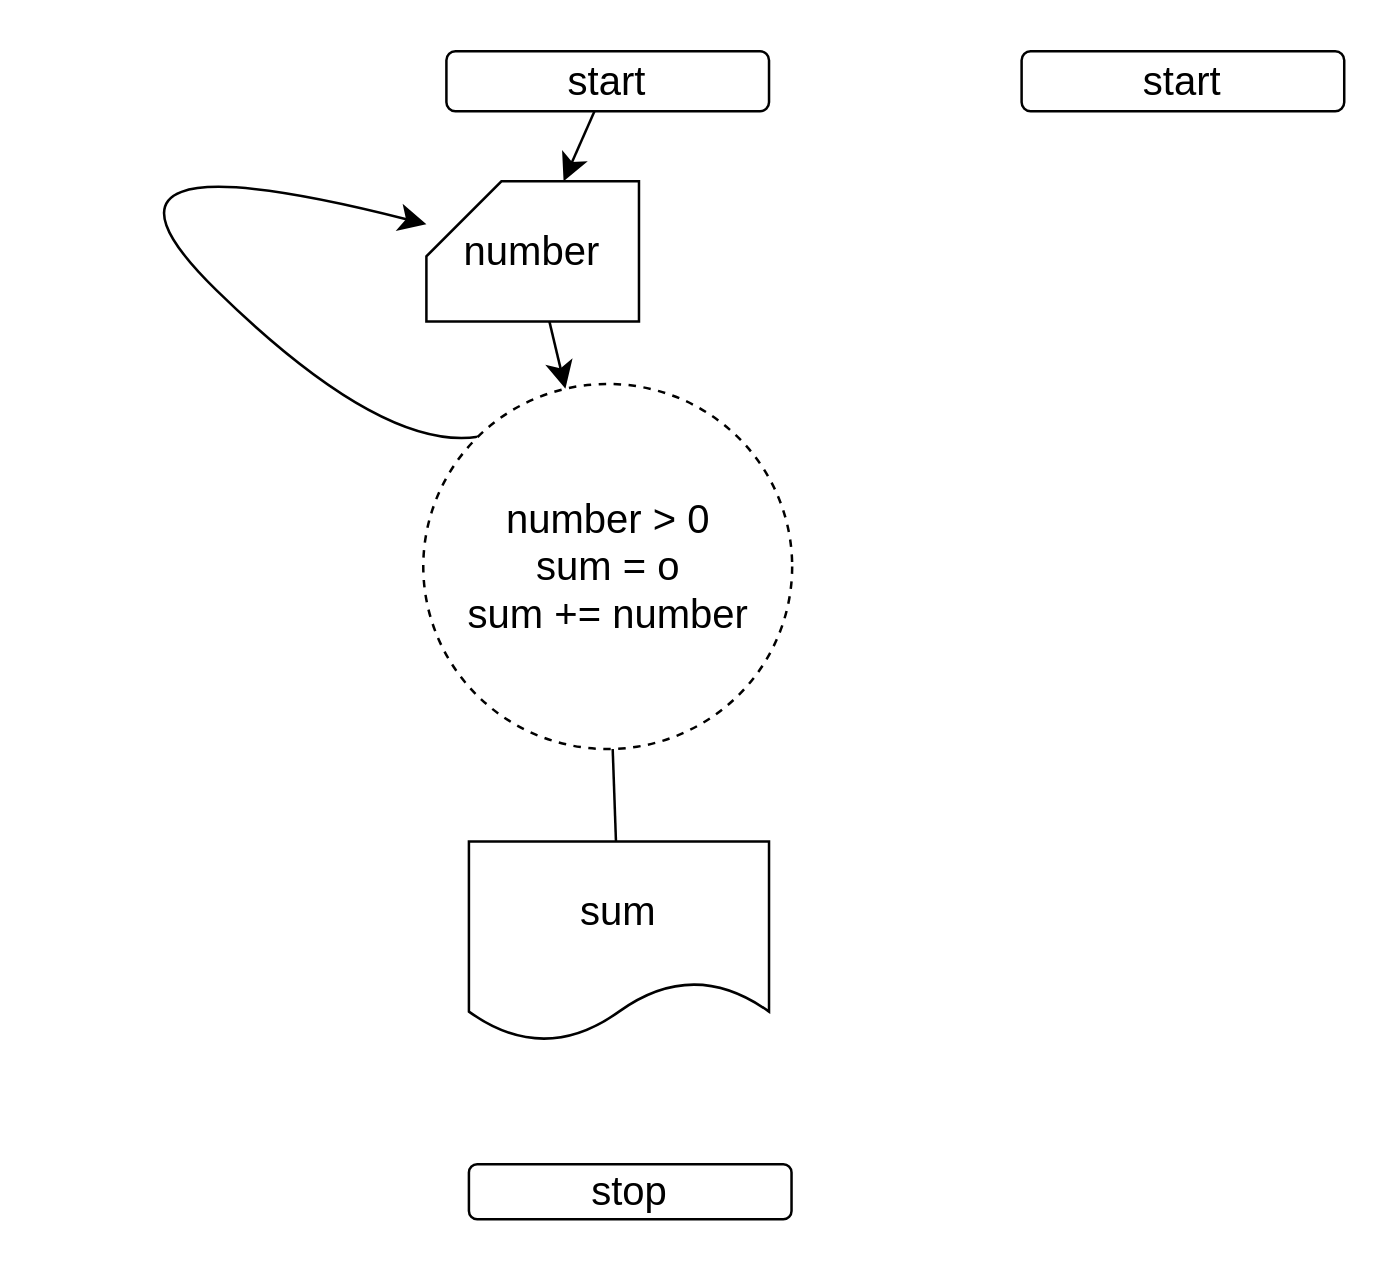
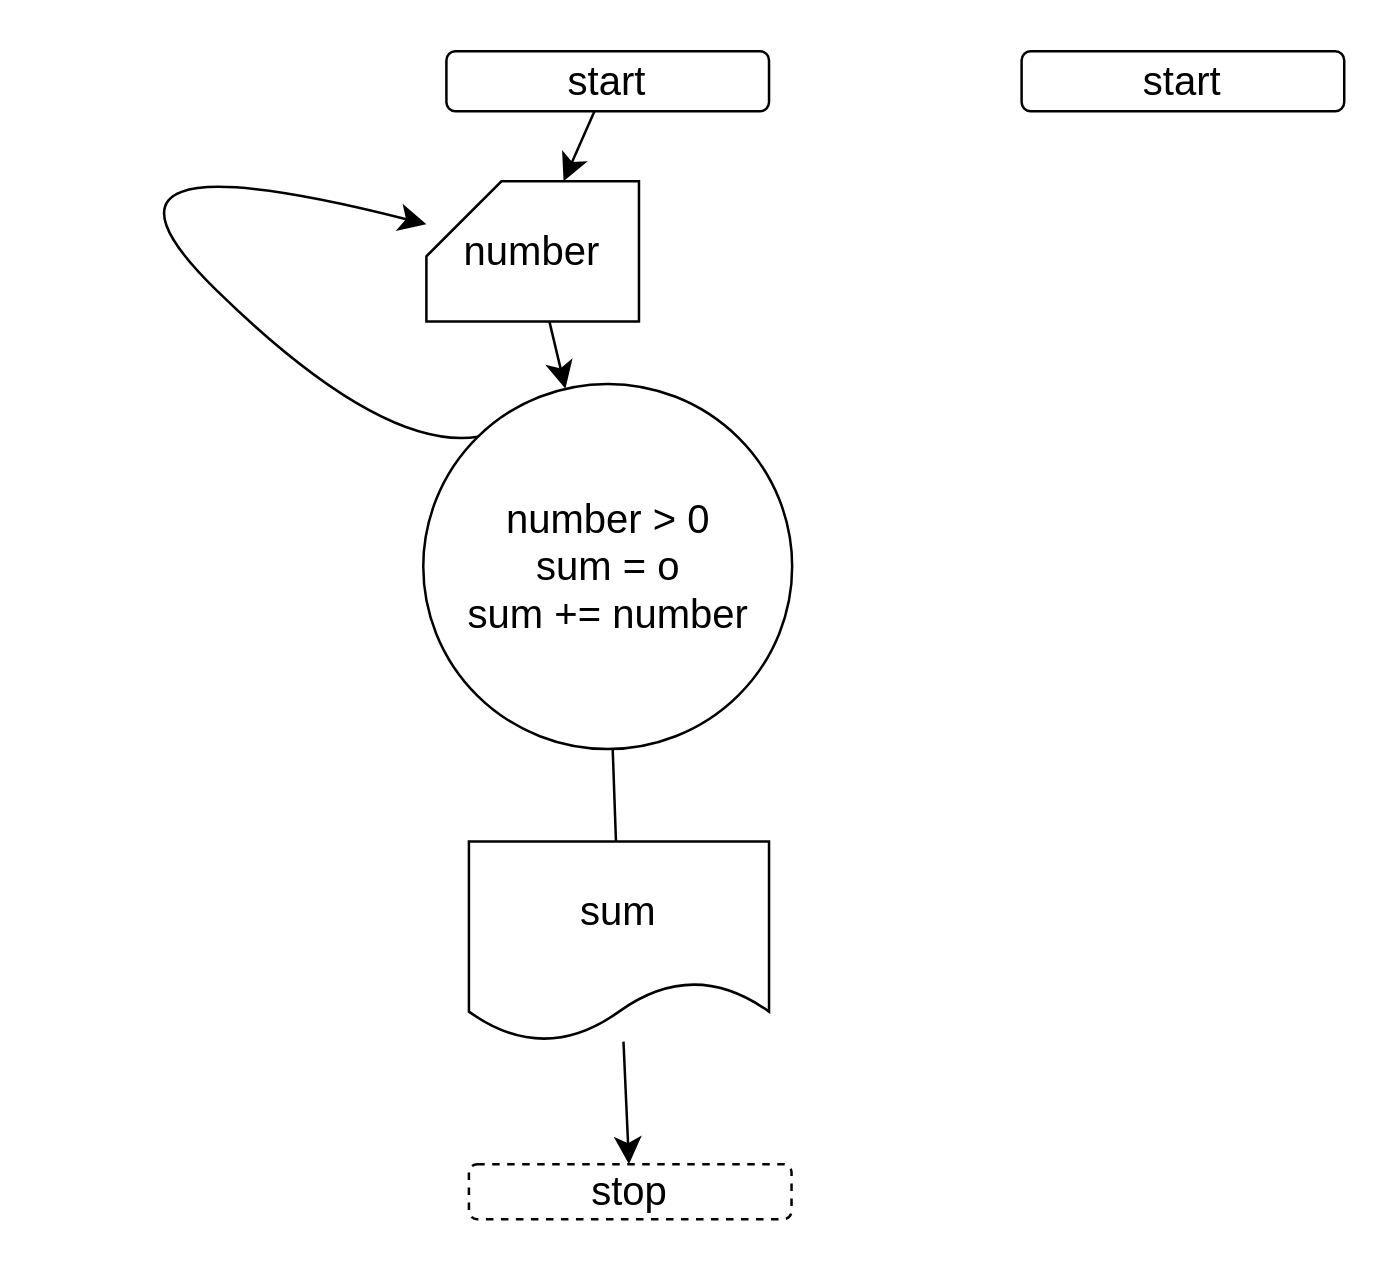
(608, 566) -> (608, 566)
none -> (626, 1093)
(630, 1191) -> (630, 1191)
